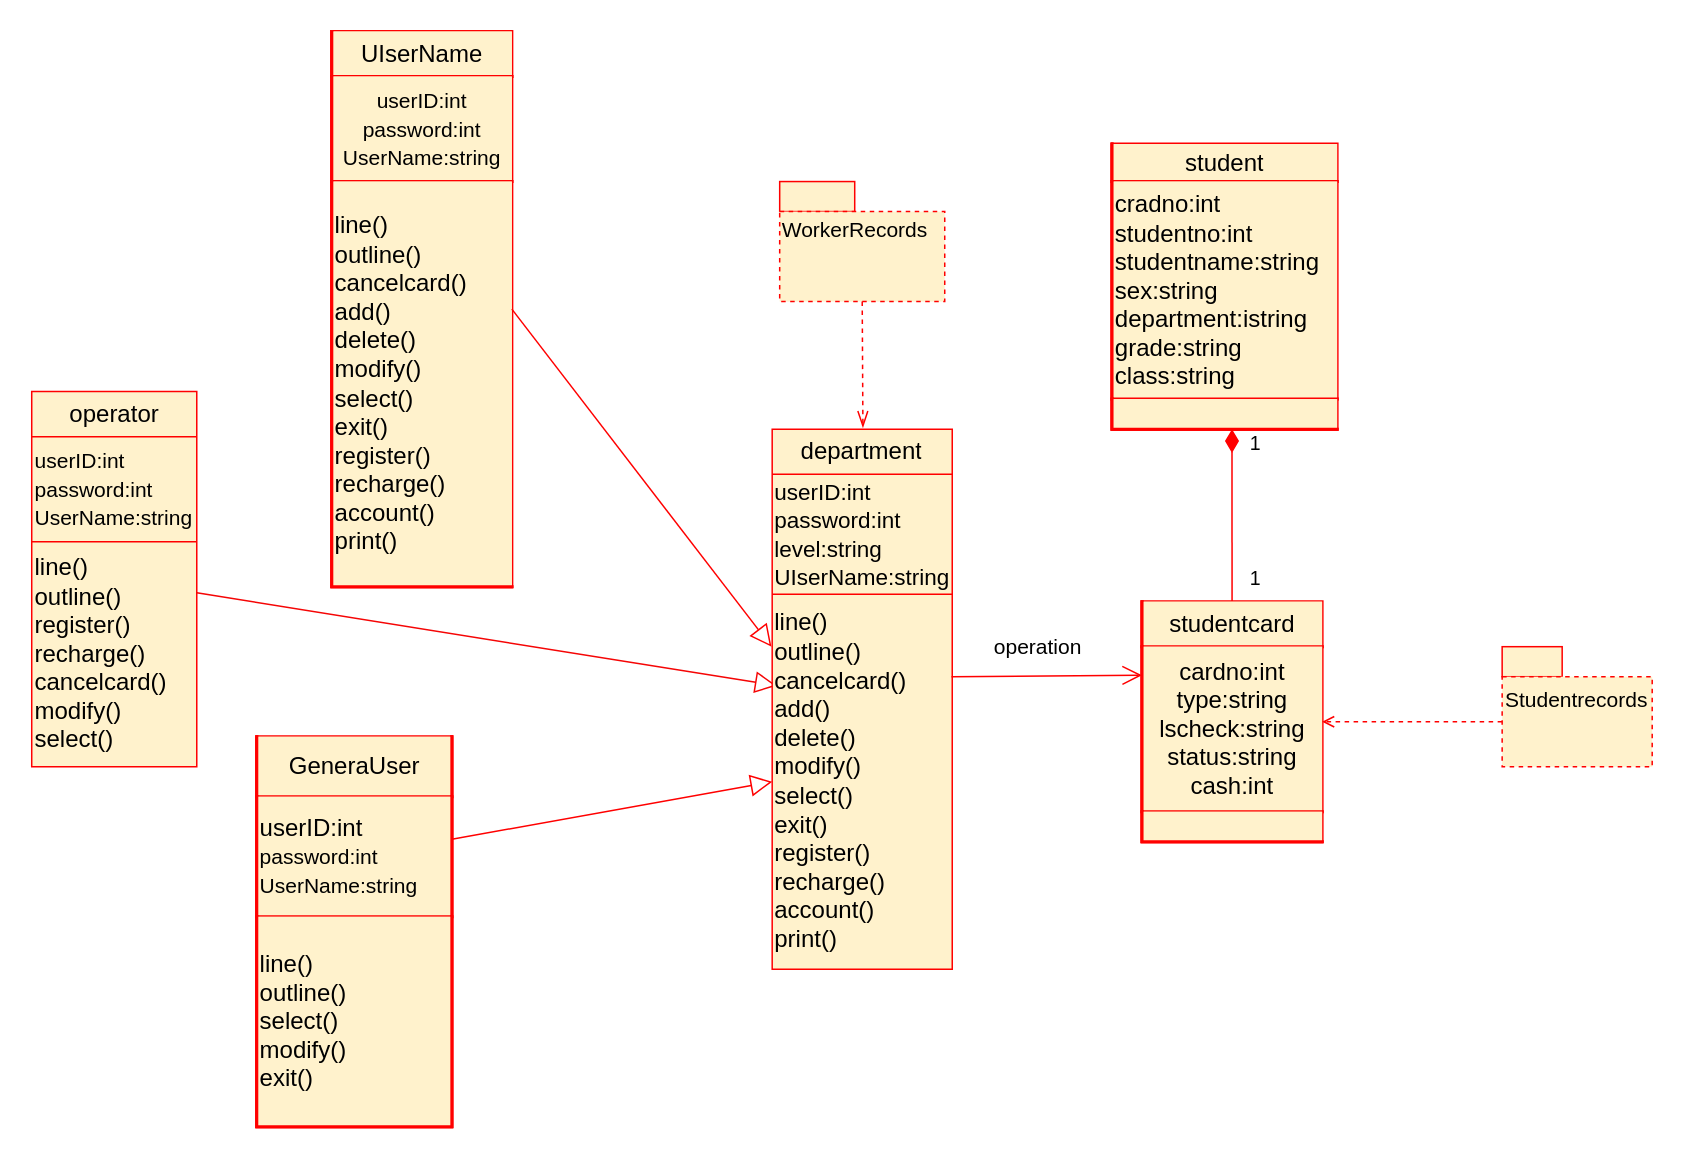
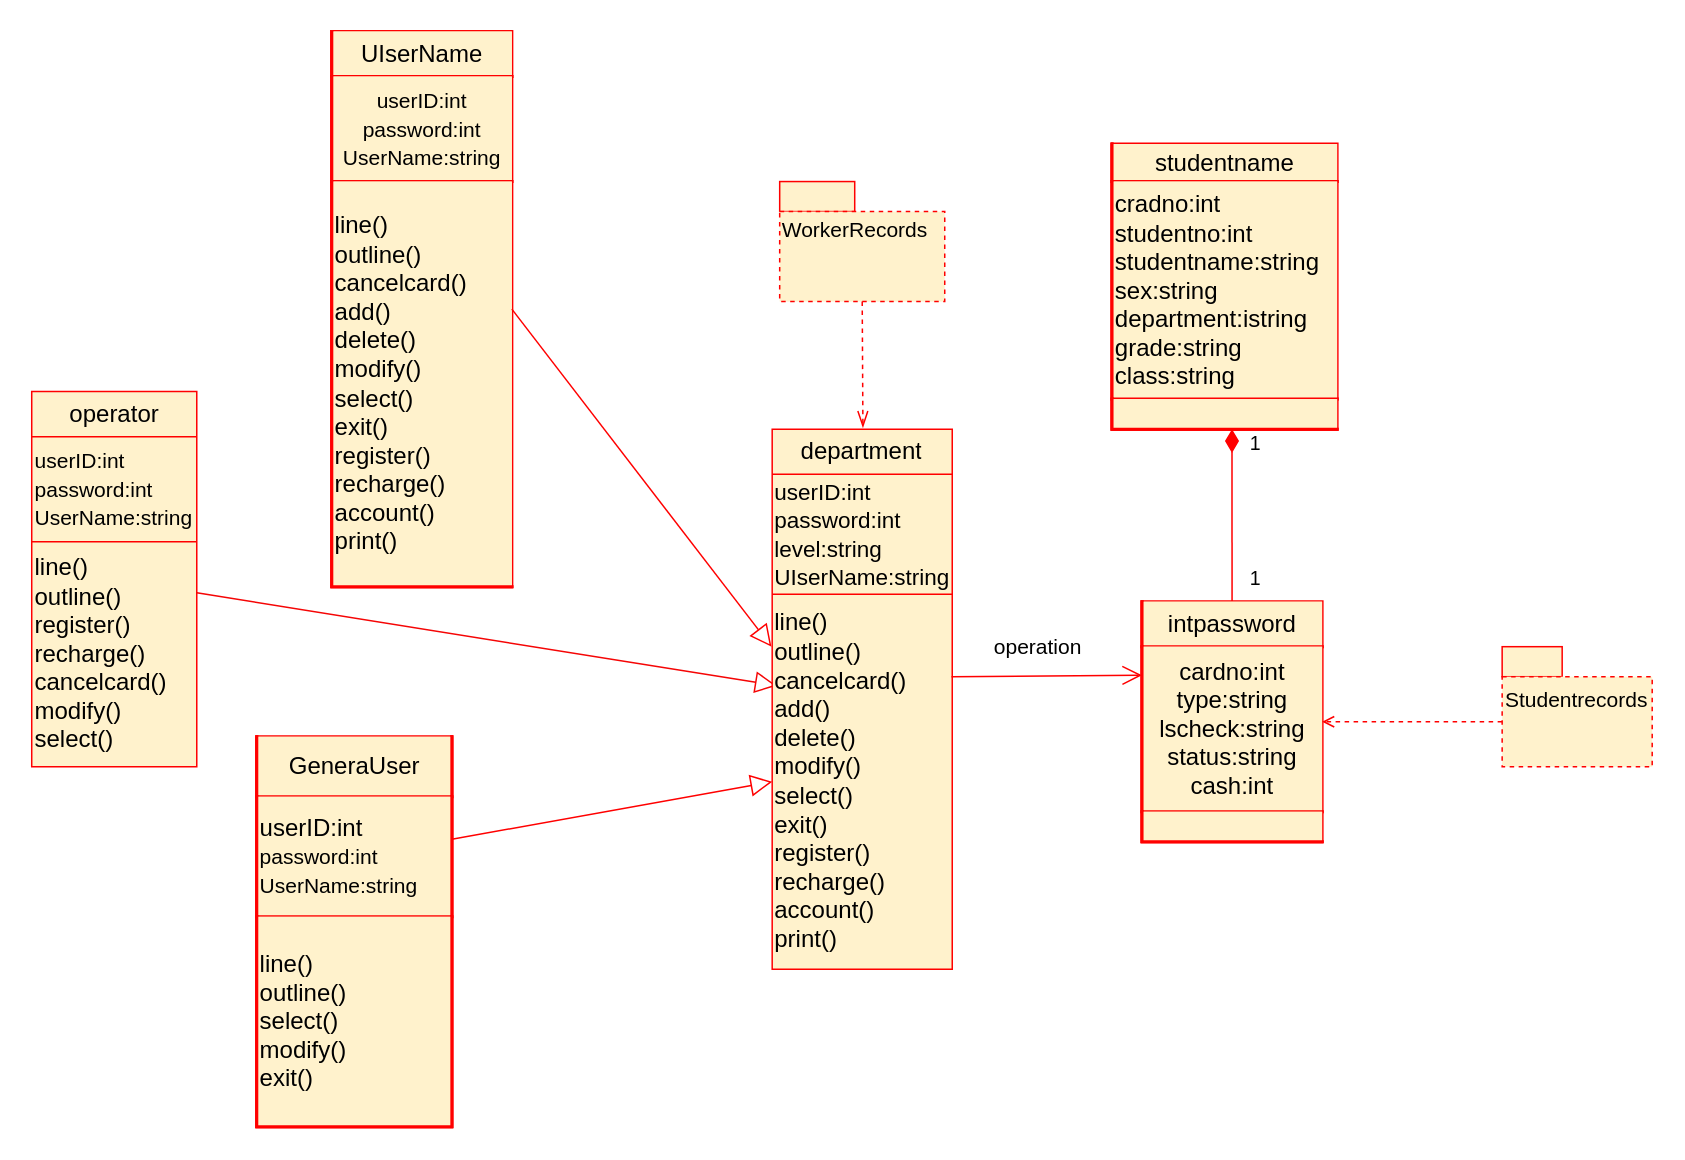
(1225, 163) -> (1225, 163)
(1232, 623) -> (1232, 623)
